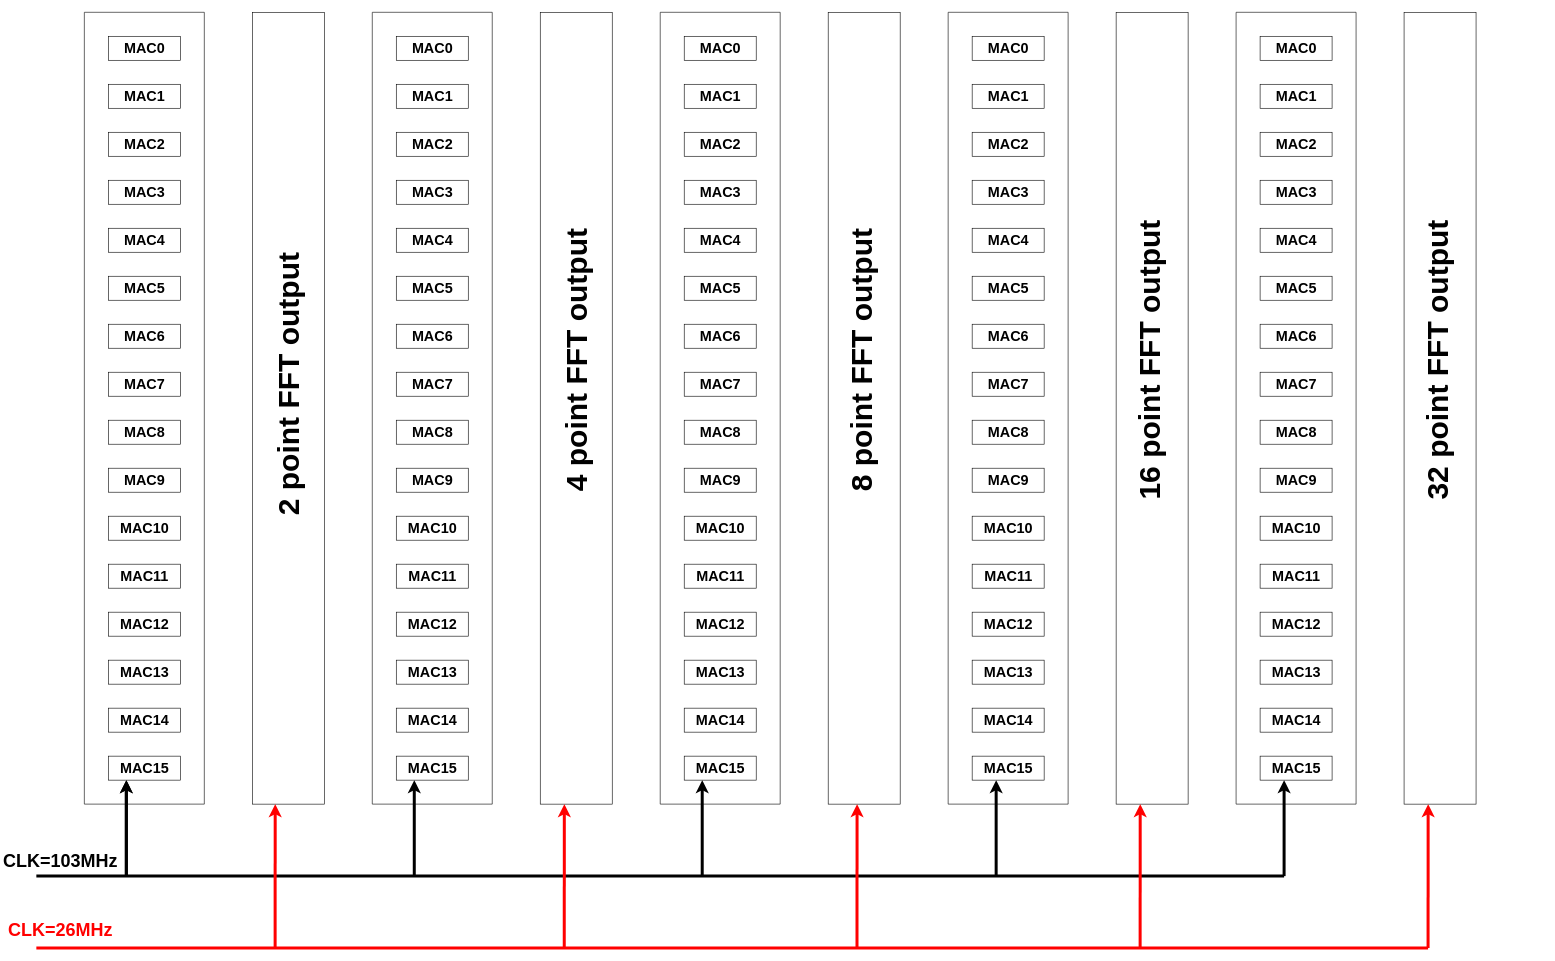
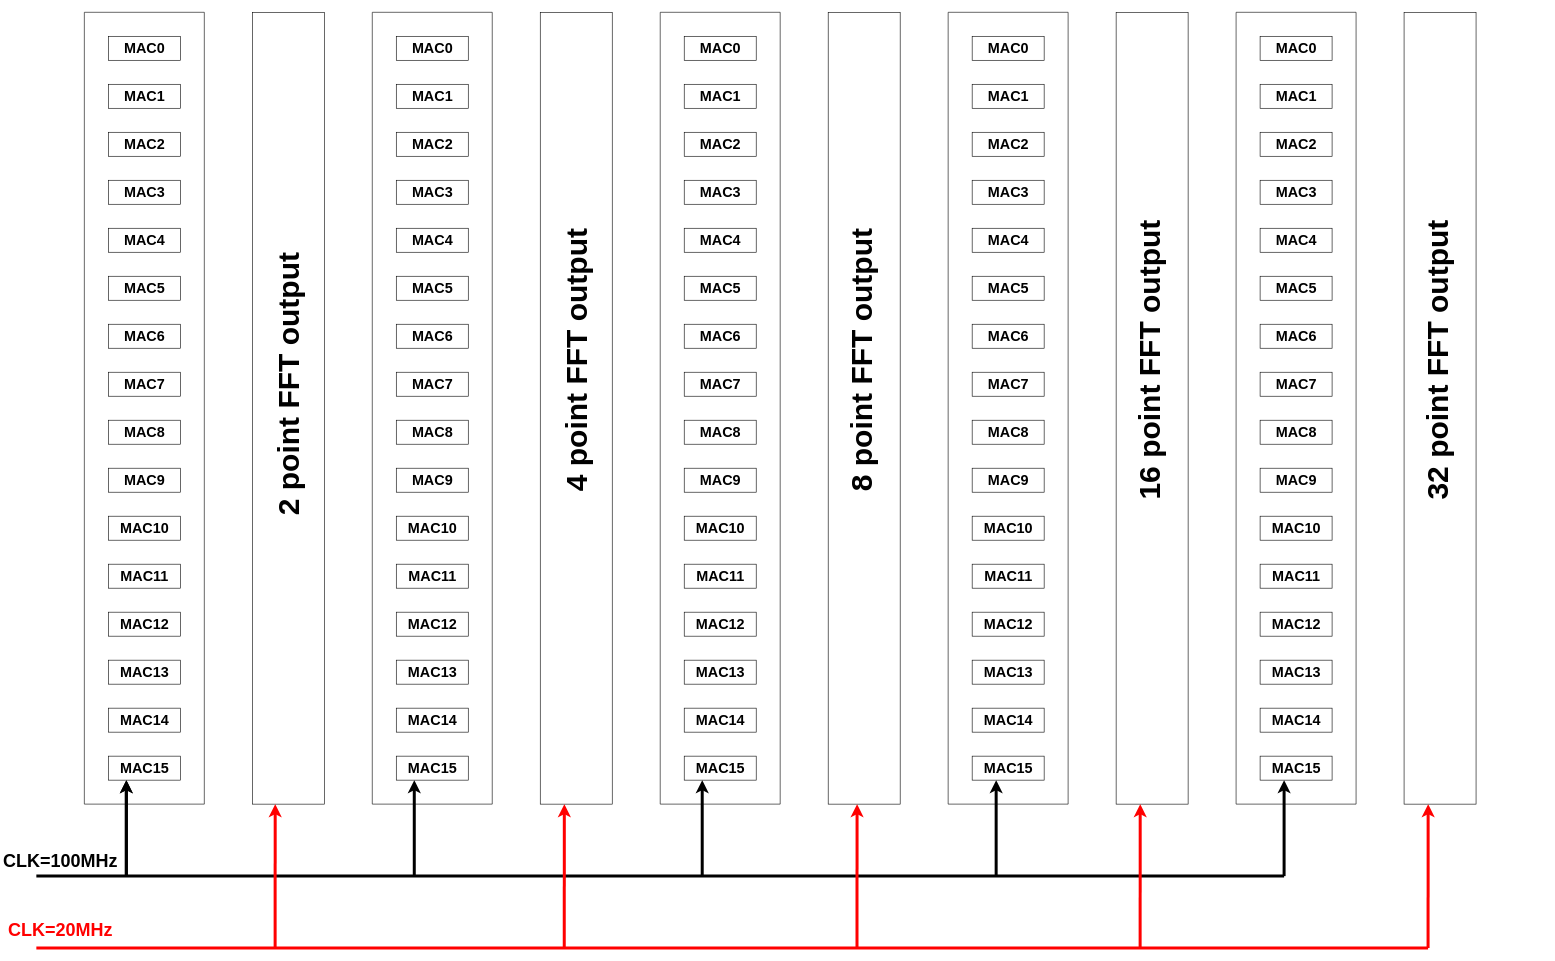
(61, 861) -> (61, 861)
(61, 930) -> (61, 930)
